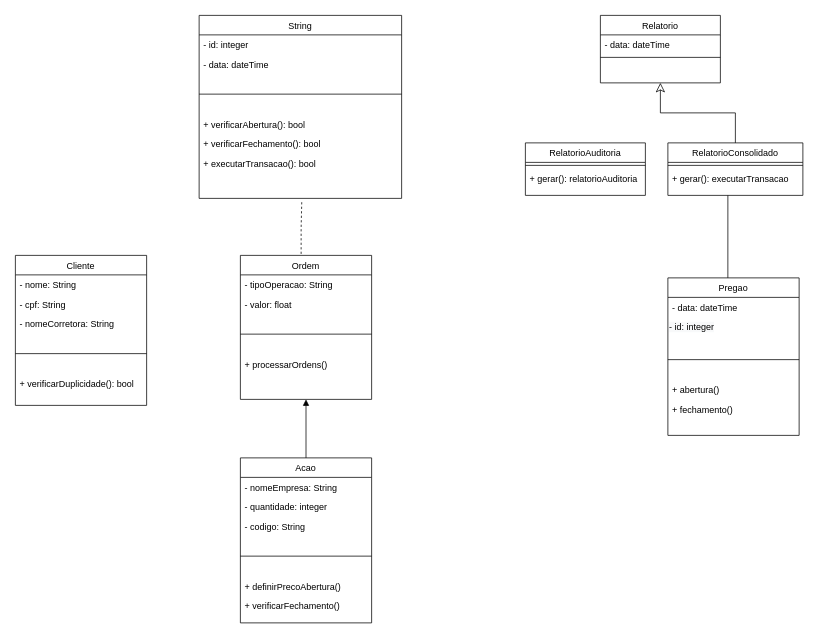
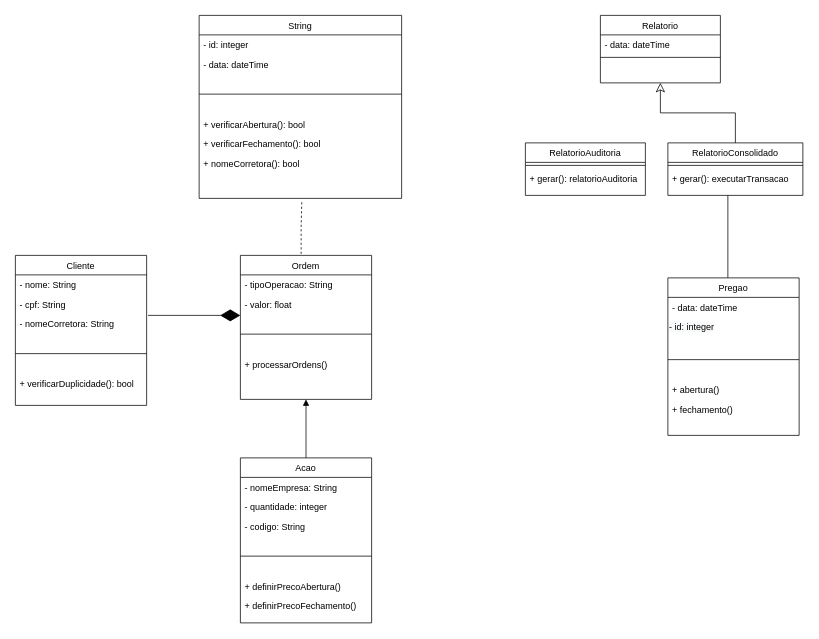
(267, 164) -> (257, 164)
none -> (184, 315)
(299, 606) -> (307, 606)
